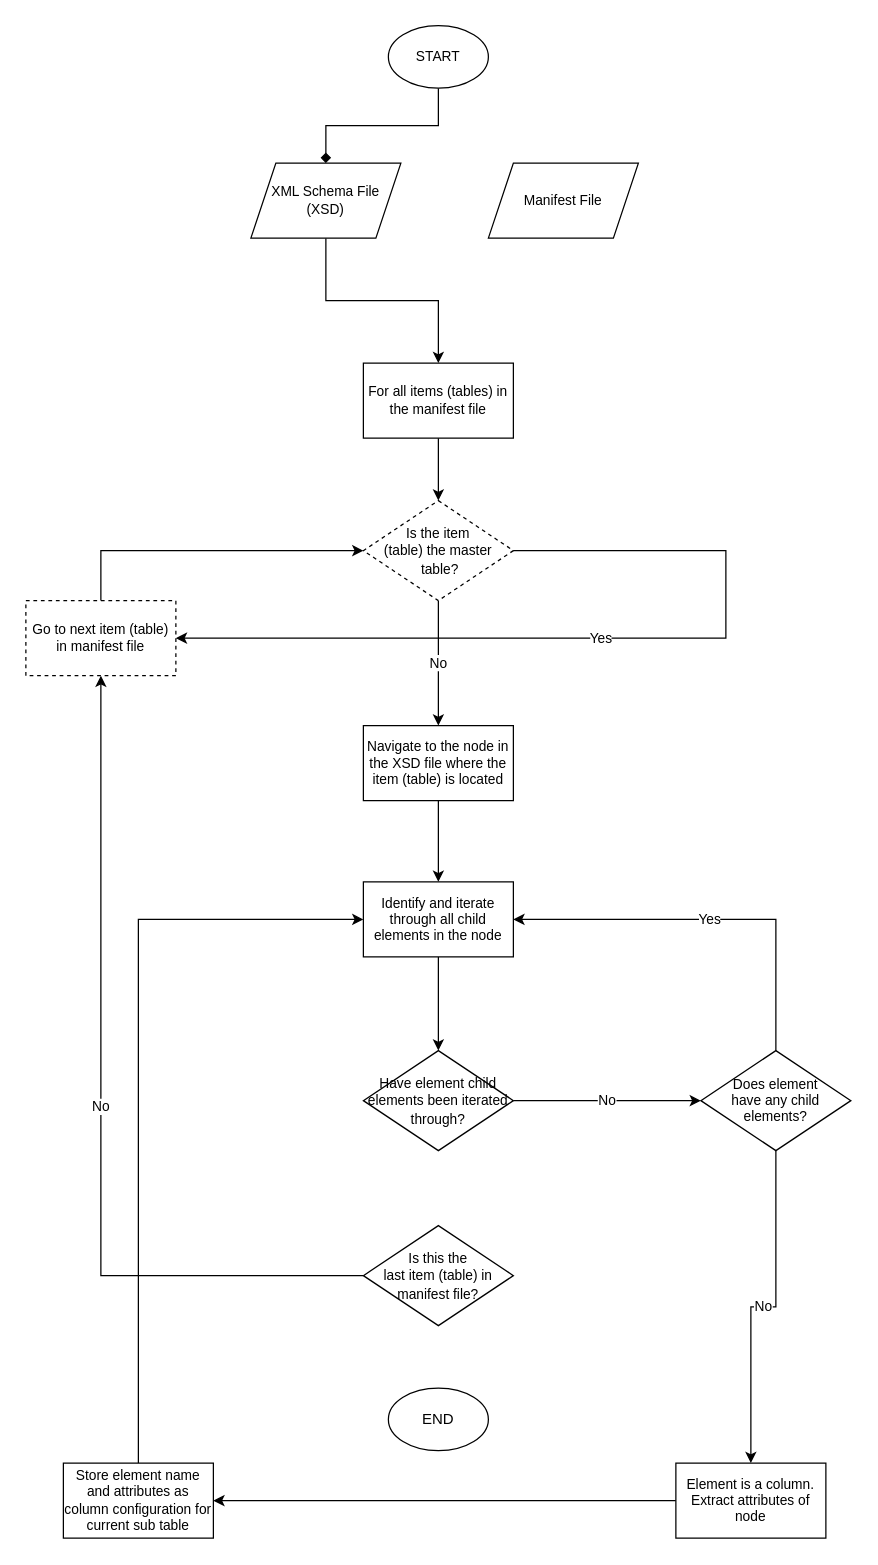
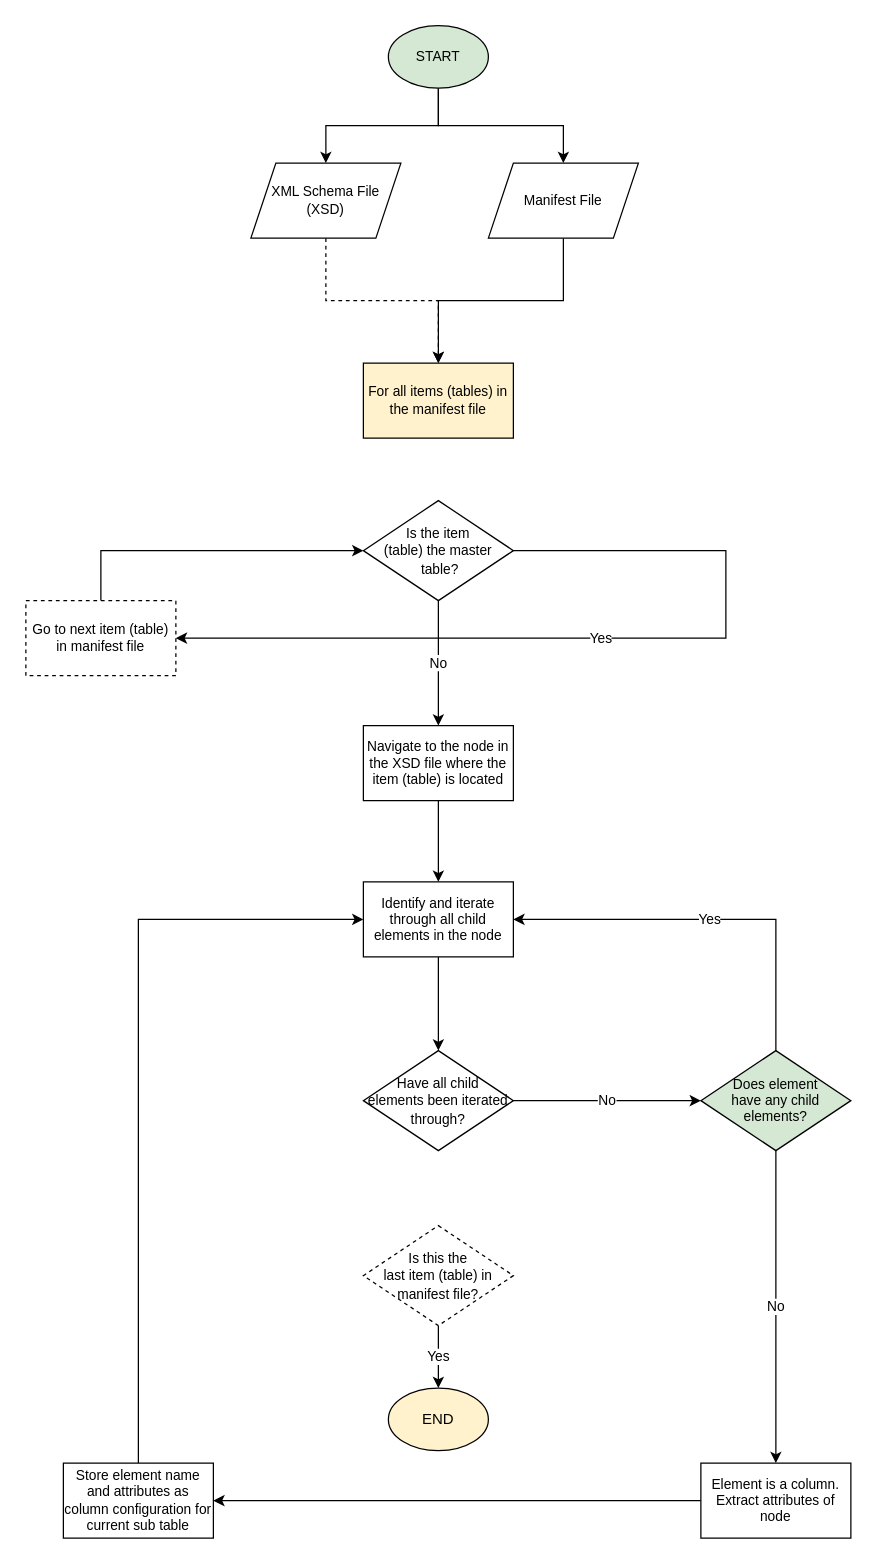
(438, 57) -> (438, 57)
none -> (515, 126)
(326, 152) -> (326, 153)
(351, 301) -> (351, 301)
none -> (533, 301)
(438, 401) -> (438, 401)
(438, 465) -> none
(438, 551) -> (438, 551)
(438, 1101) -> (438, 1101)
(776, 1101) -> (776, 1101)
(101, 1111) -> none
(438, 1276) -> (438, 1276)
none -> (438, 1353)
(438, 1419) -> (438, 1419)
(751, 1501) -> (776, 1501)
